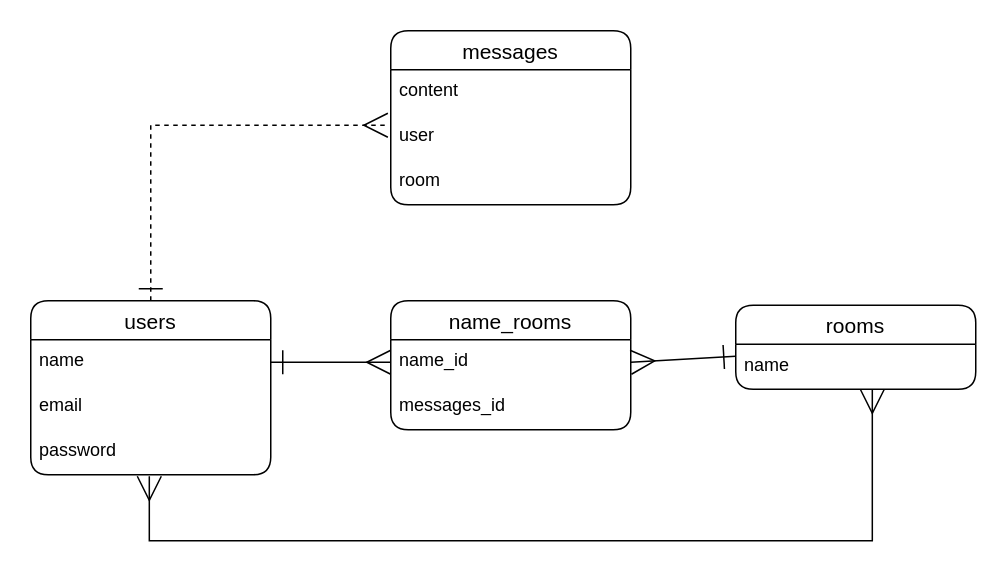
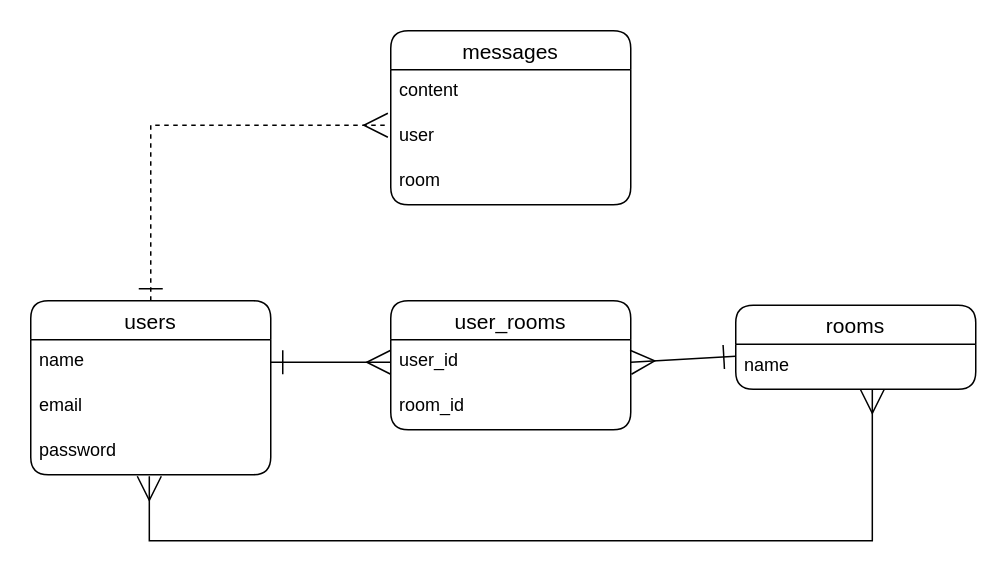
(510, 322) -> (510, 322)
(432, 360) -> (432, 360)
(452, 405) -> (432, 405)
